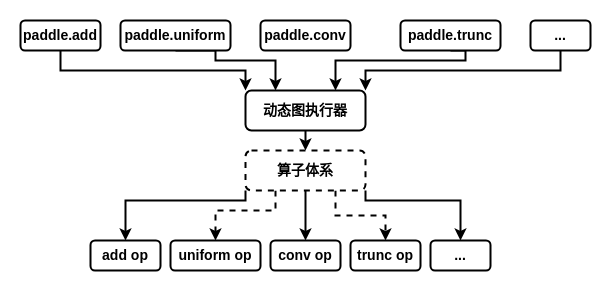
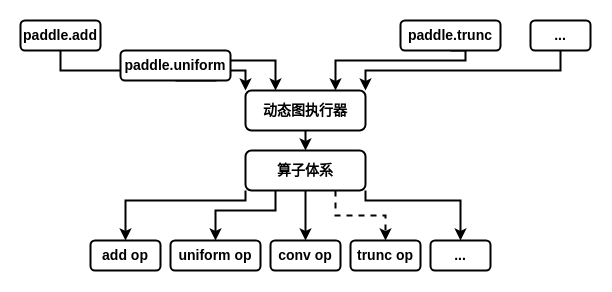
(176, 36) -> (176, 66)
(306, 36) -> none
(306, 171) -> (306, 171)
(248, 211) -> (248, 211)
